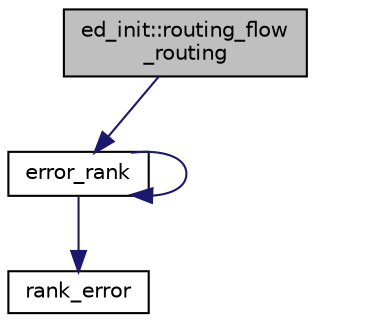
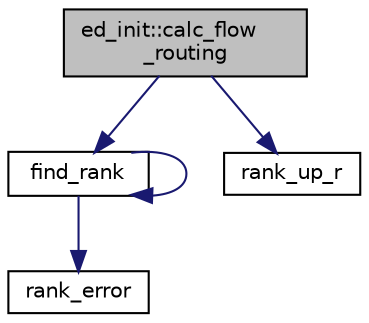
(185, 43) -> (185, 43)
(79, 174) -> (79, 174)
none -> (292, 174)
